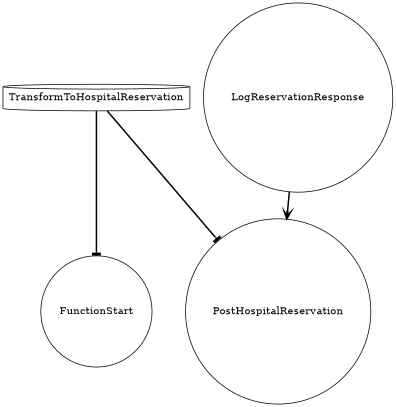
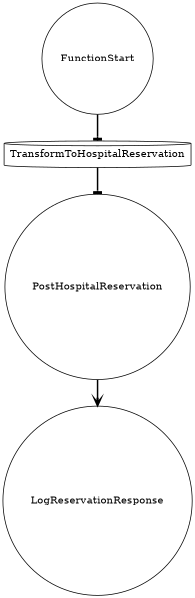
(96, 181) -> (98, 126)
(288, 202) -> (98, 389)
